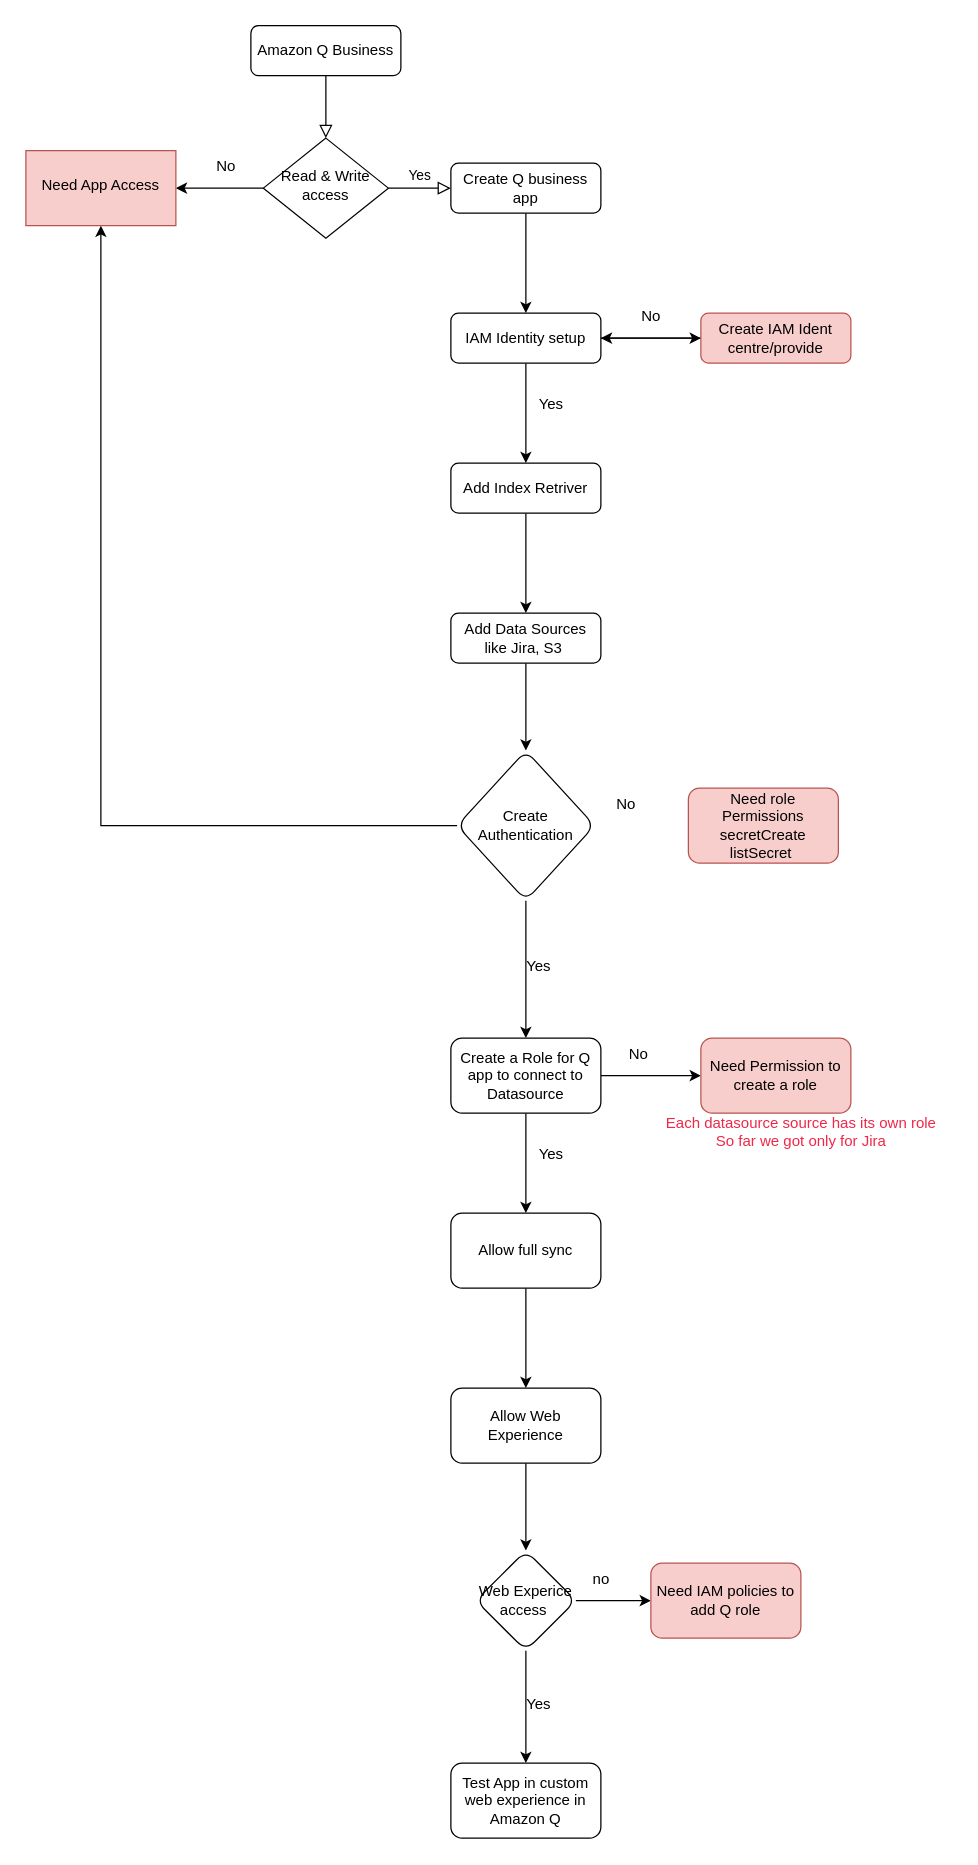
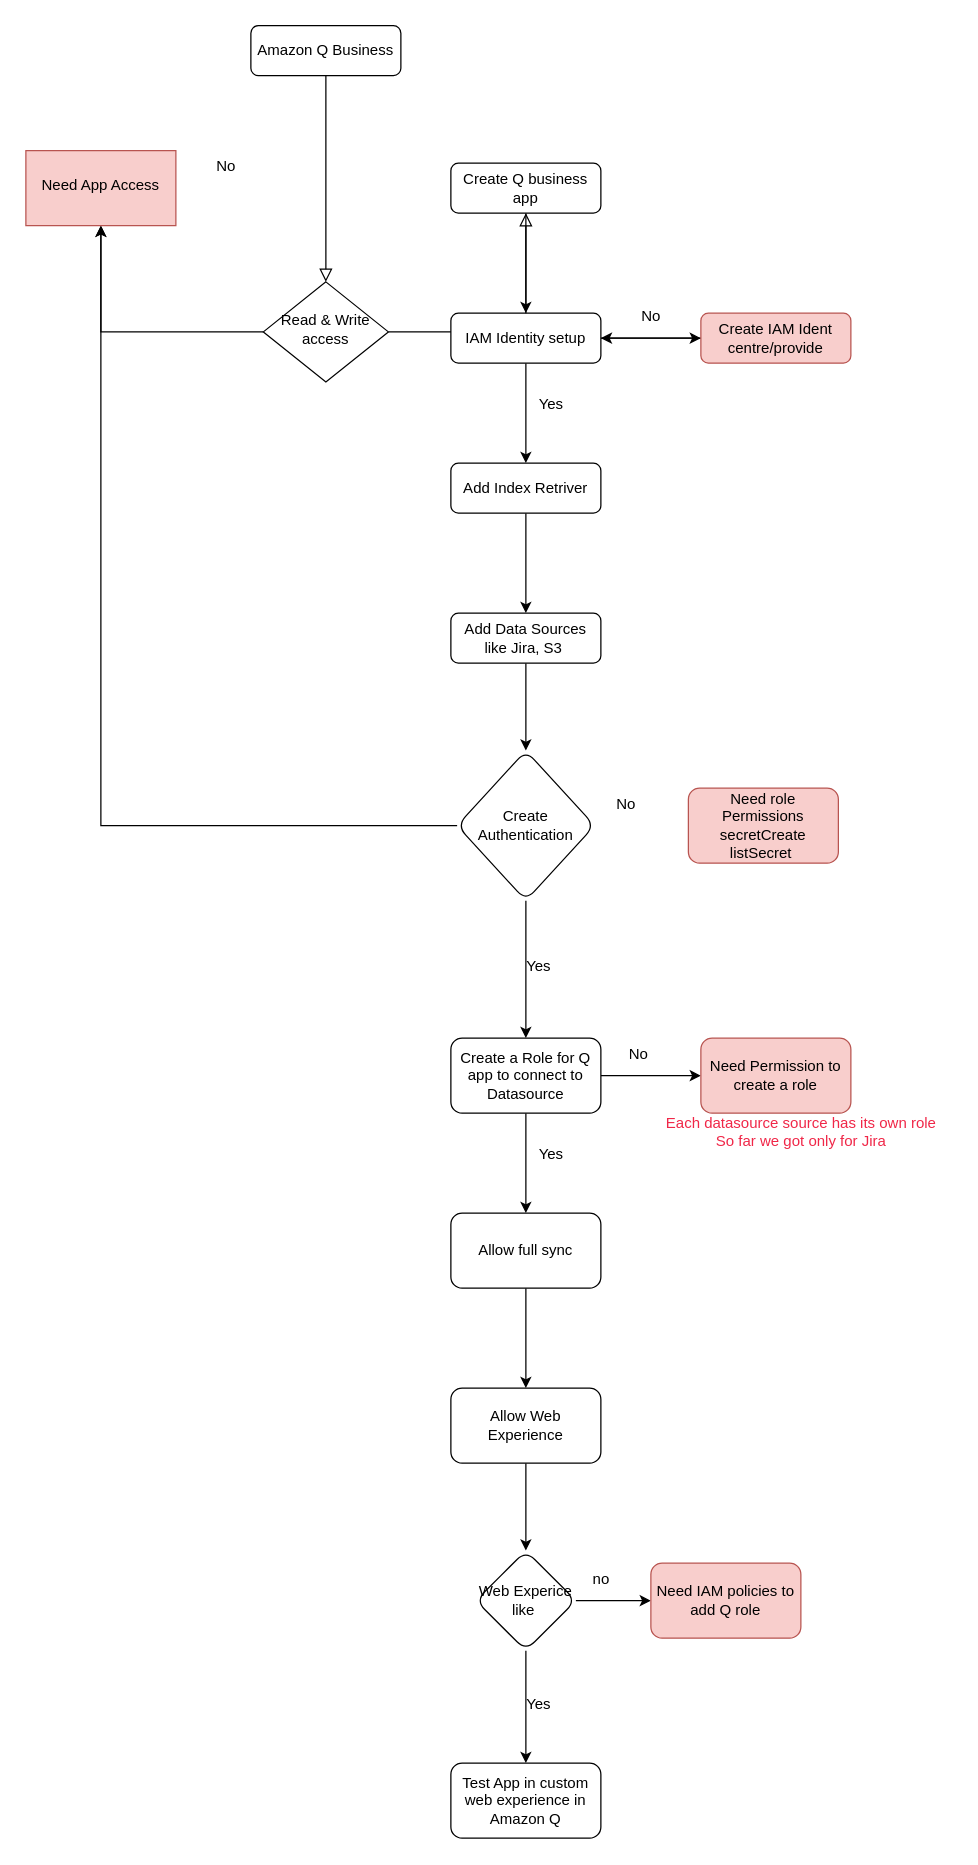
(326, 188) -> (326, 332)
(526, 1601) -> (526, 1601)
